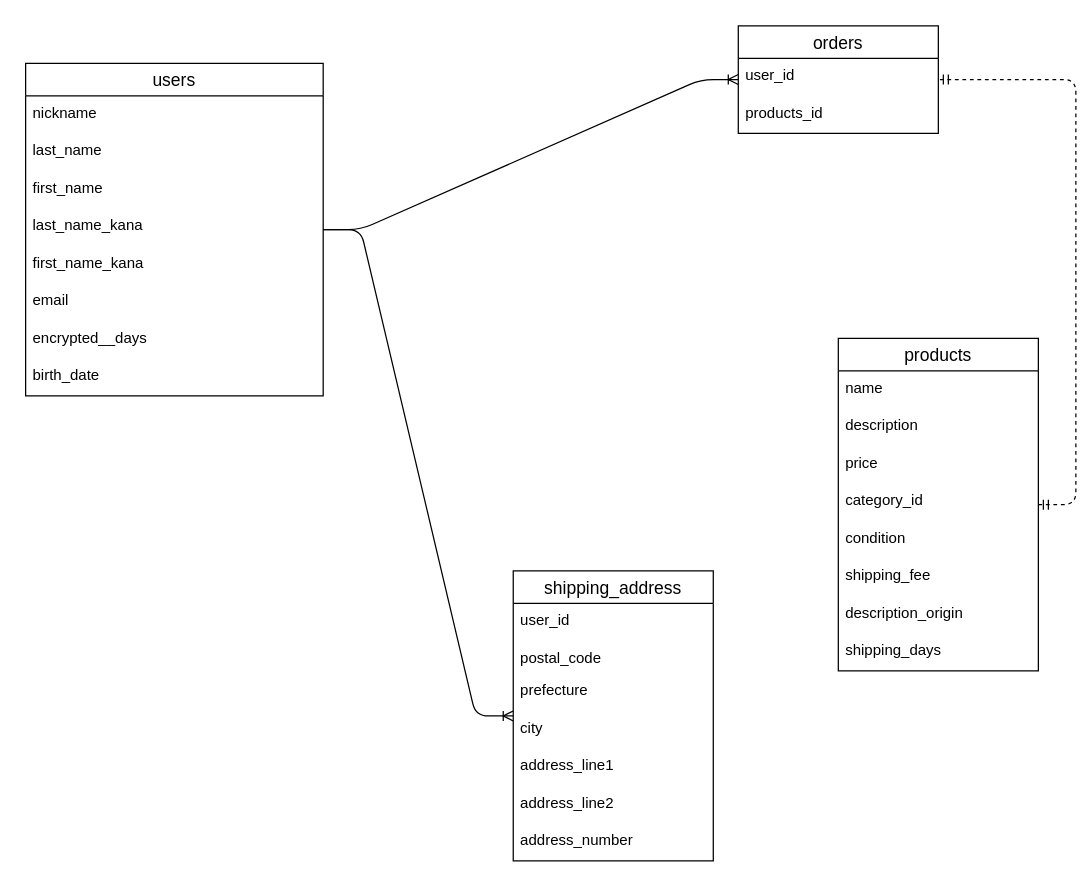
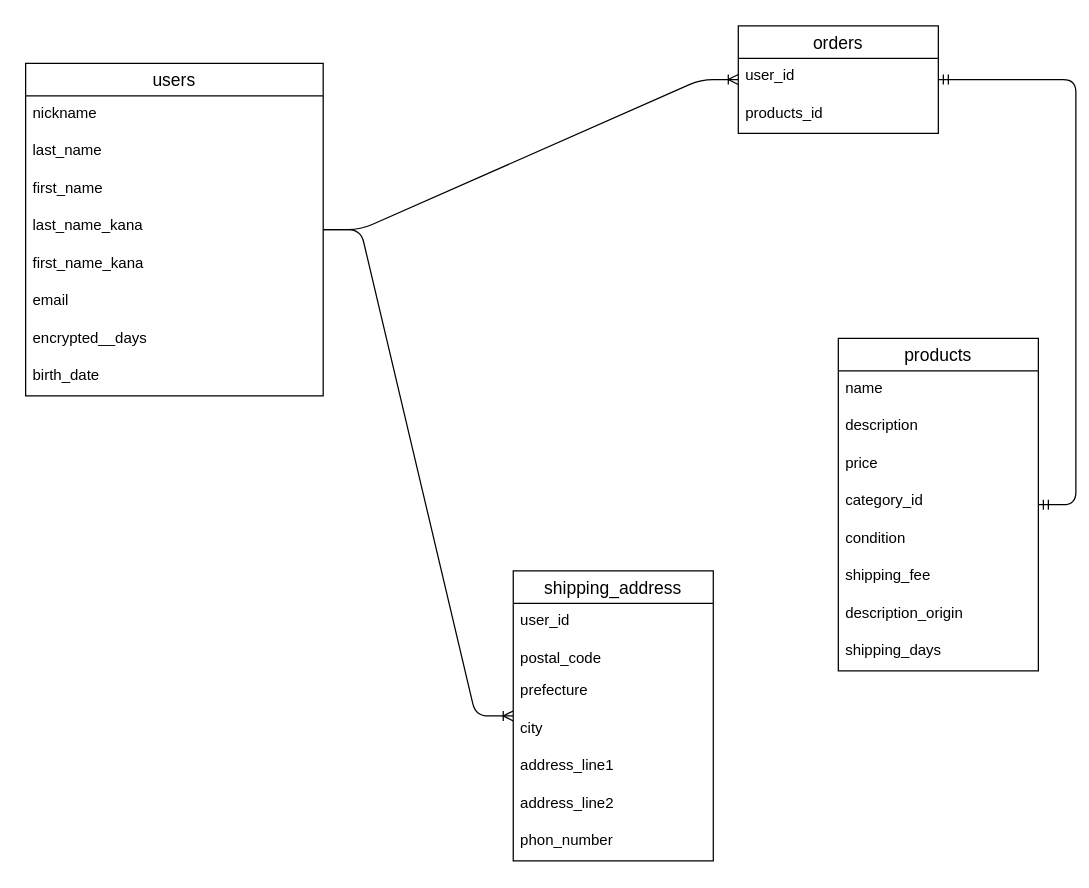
(1076, 242) -> (1076, 242)
(579, 840) -> (566, 840)
